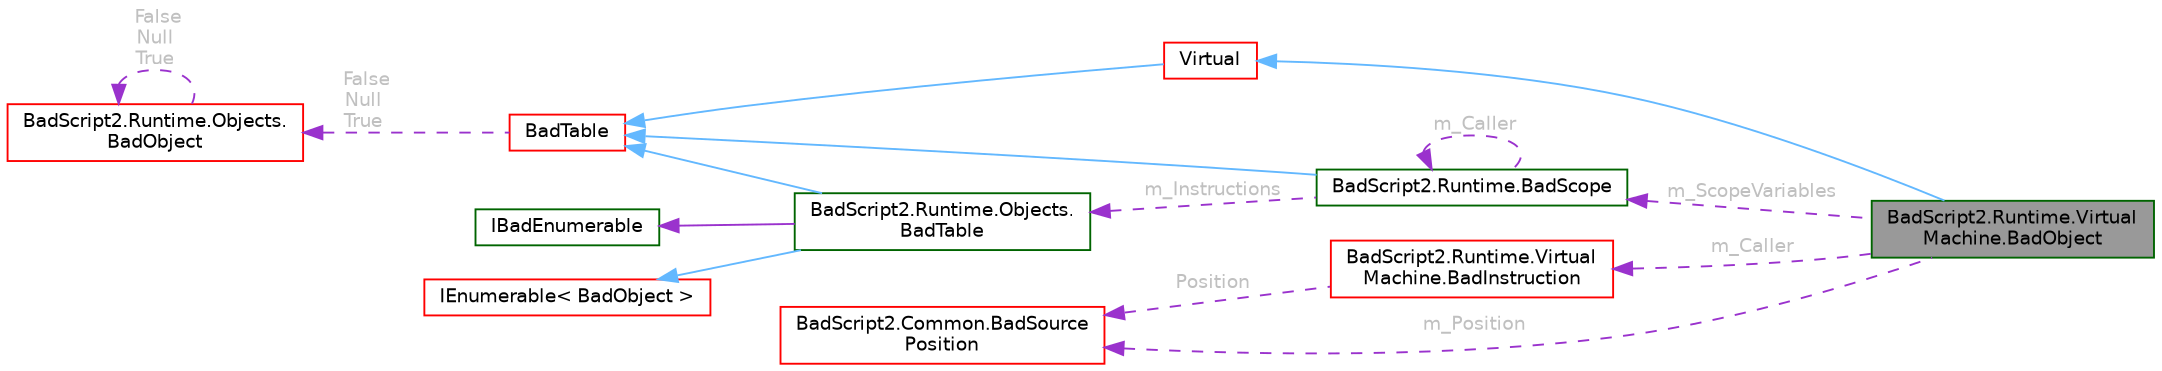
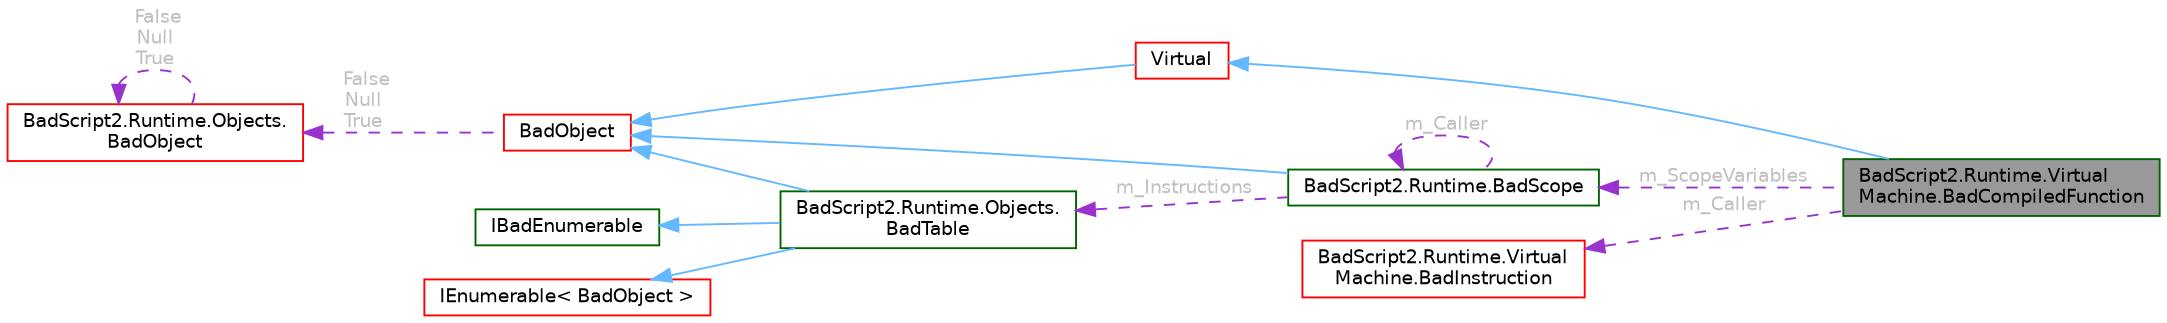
(567, 133) -> (567, 133)
(737, 225) -> (729, 224)
(2013, 229) -> (2001, 188)
(942, 335) -> none
